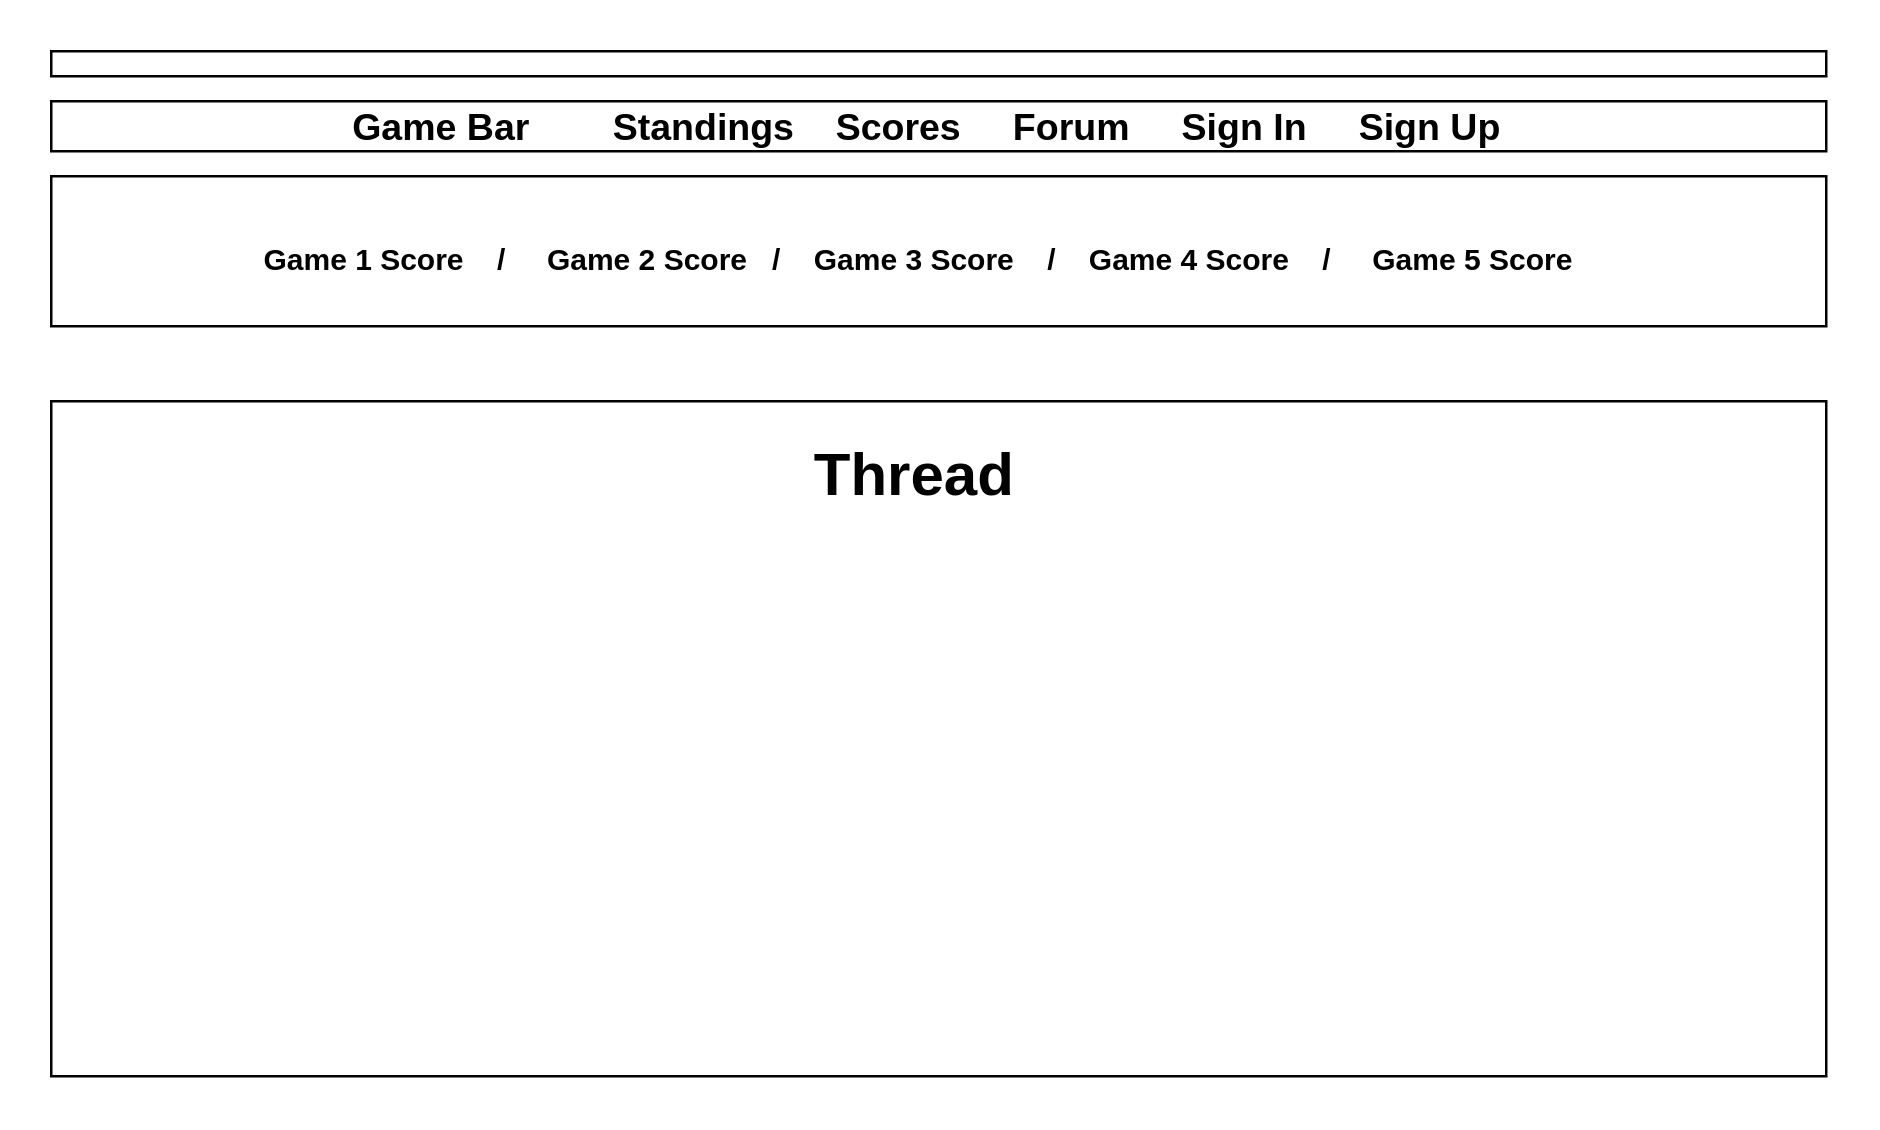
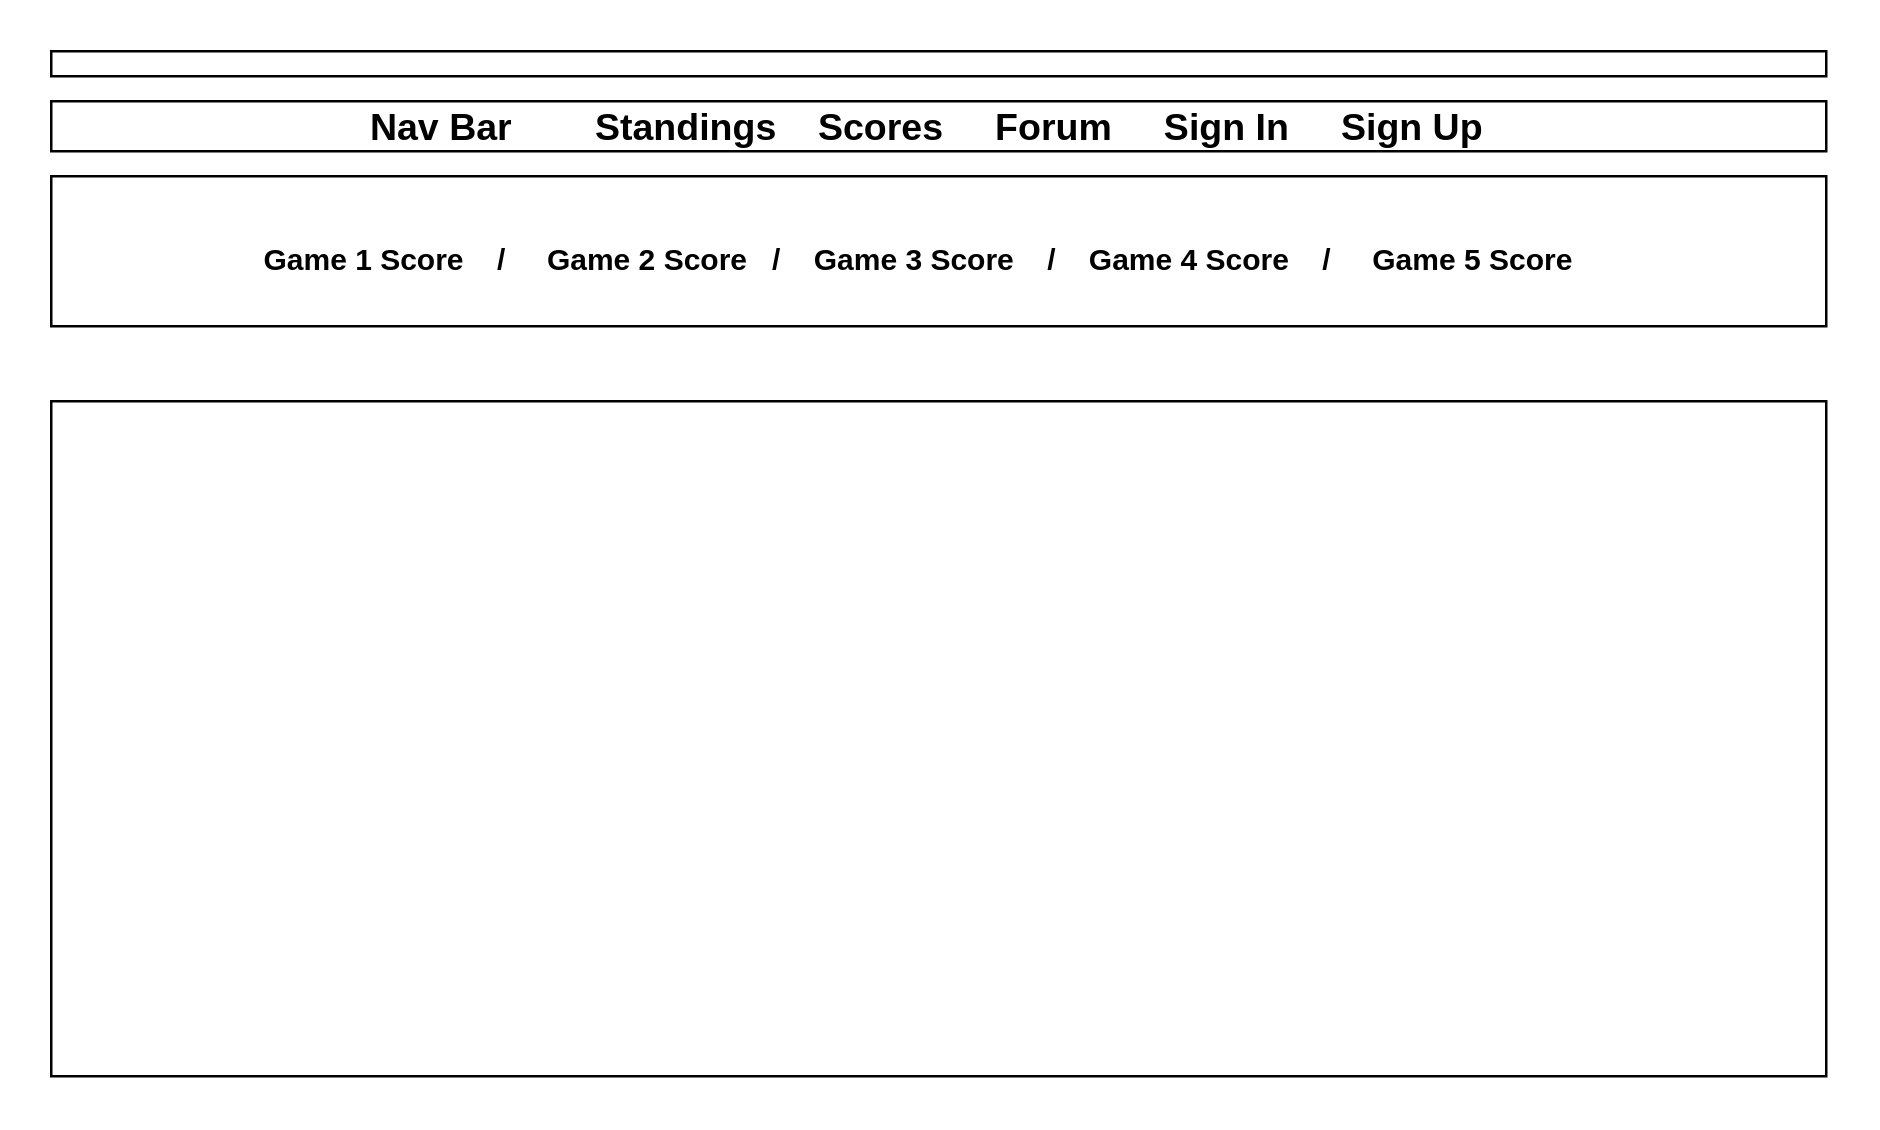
(928, 126) -> (928, 126)
(914, 476) -> none
